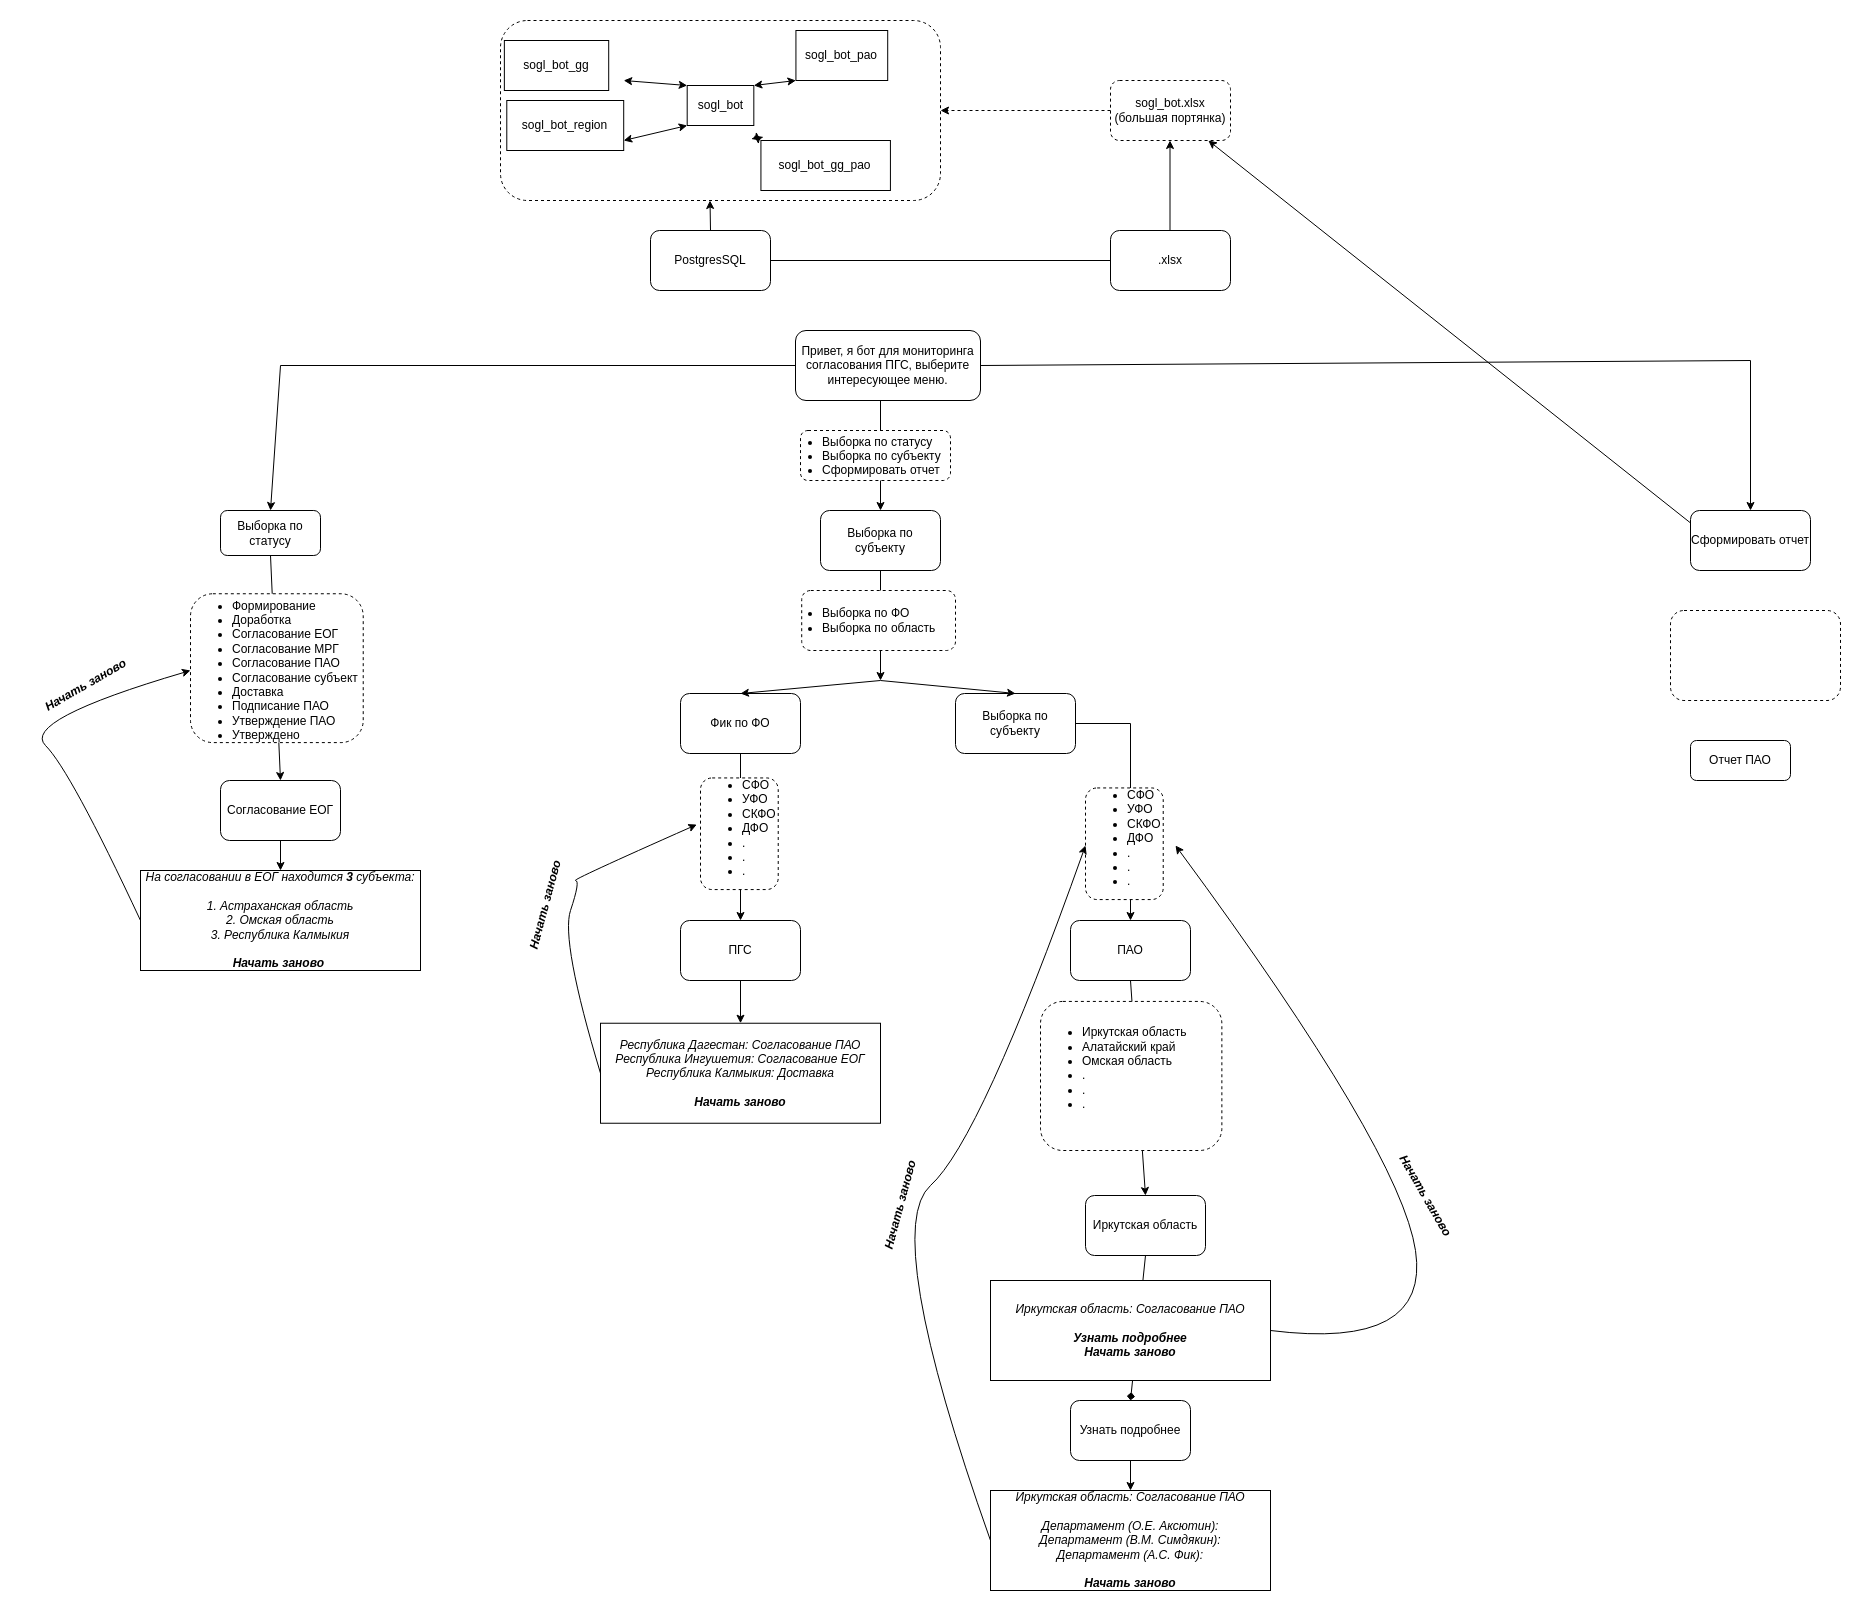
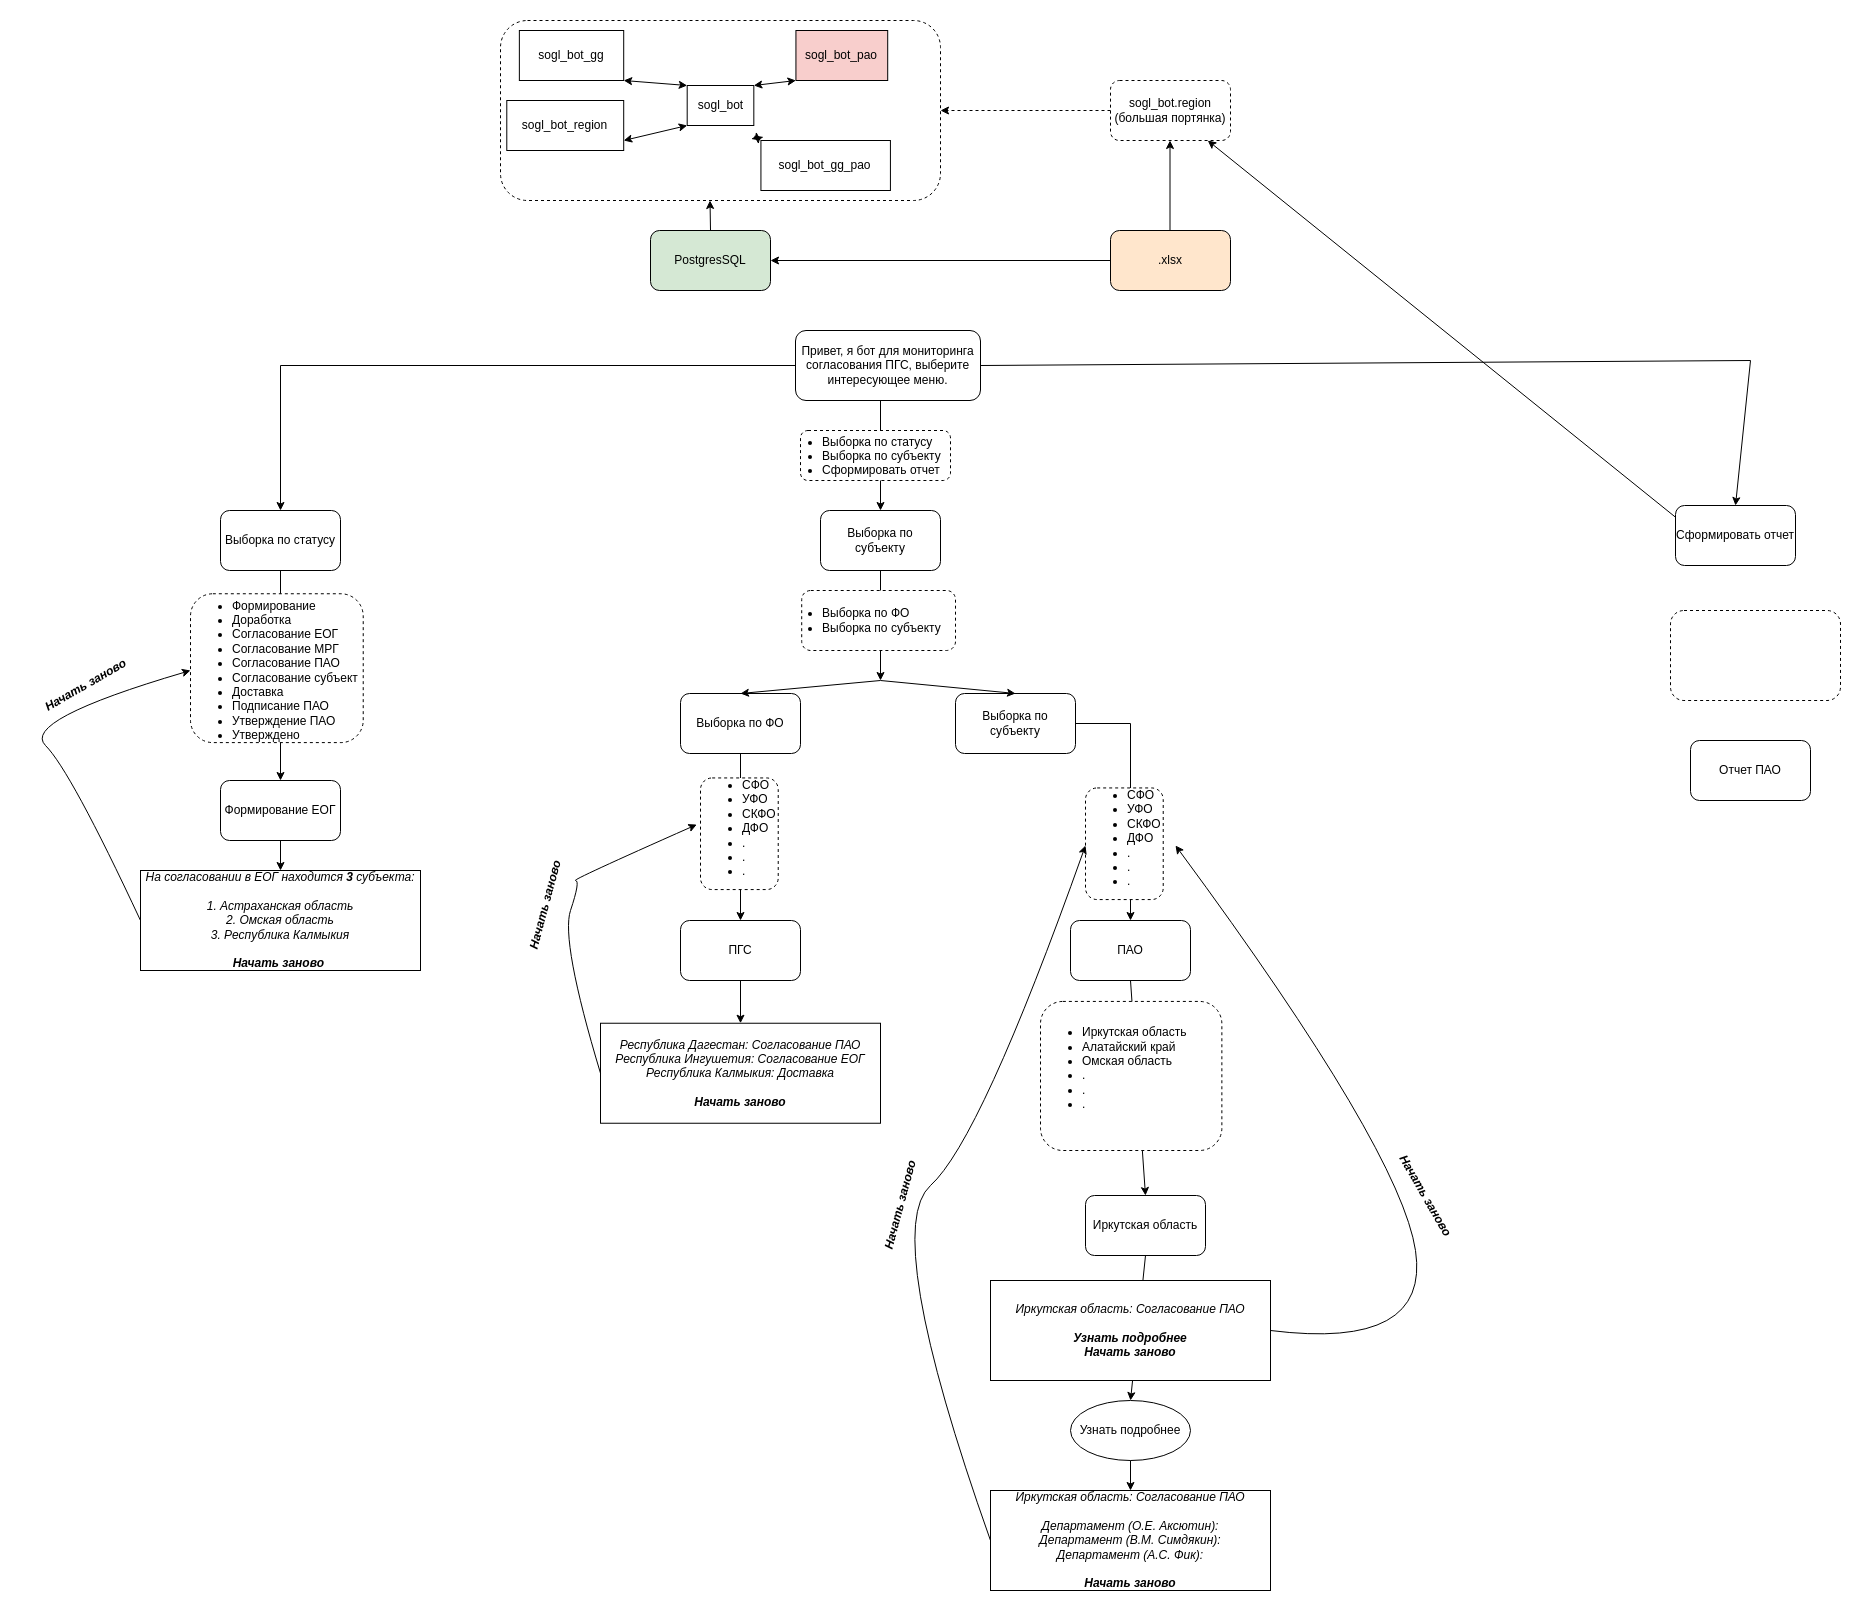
(842, 56) -> (842, 56)
(557, 66) -> (572, 56)
(1171, 111) -> (1171, 111)
(711, 261) -> (711, 261)
(776, 261) -> (778, 261)
(1171, 261) -> (1171, 261)
(271, 533) -> (281, 541)
(1751, 541) -> (1736, 536)
(840, 621) -> (843, 621)
(741, 724) -> (741, 724)
(1741, 761) -> (1751, 771)
(281, 811) -> (281, 811)
(1131, 1391) -> (1131, 1392)
(1131, 1431) -> (1131, 1431)
